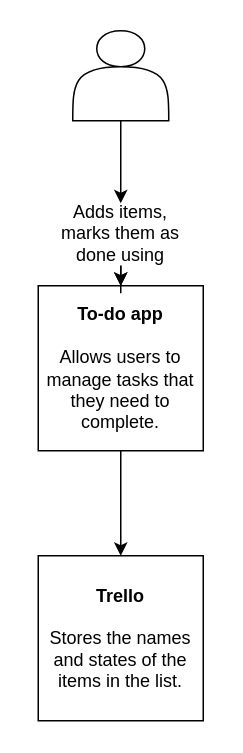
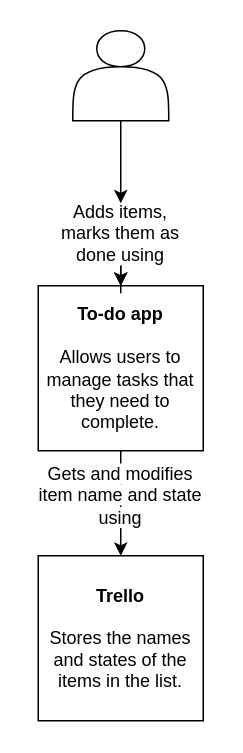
none -> (121, 496)
